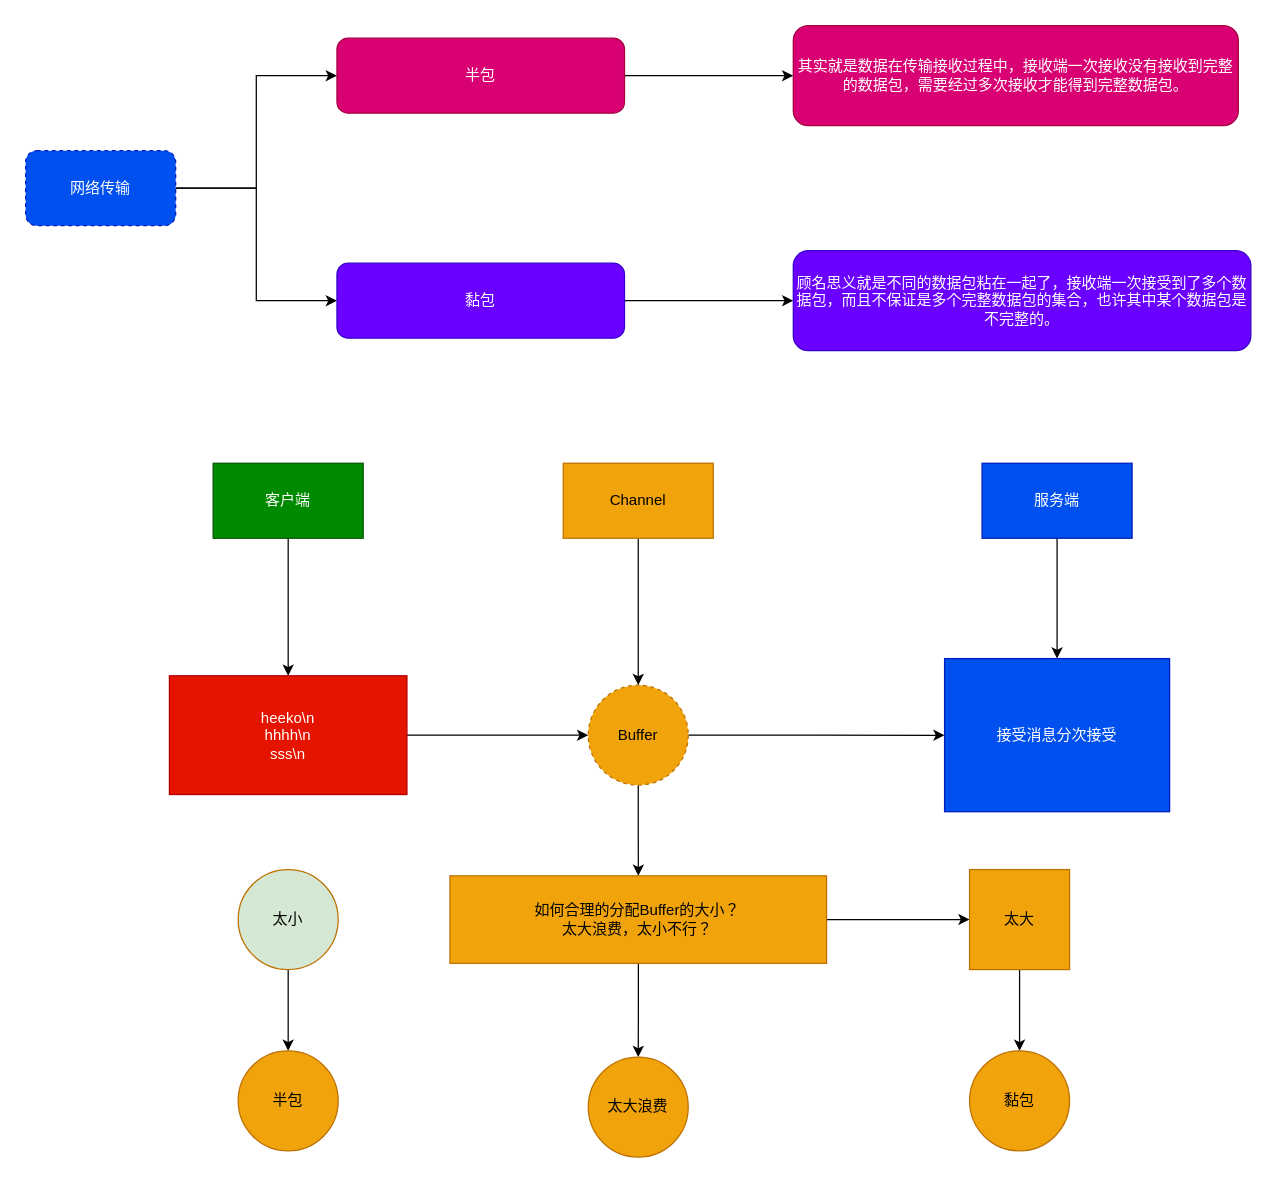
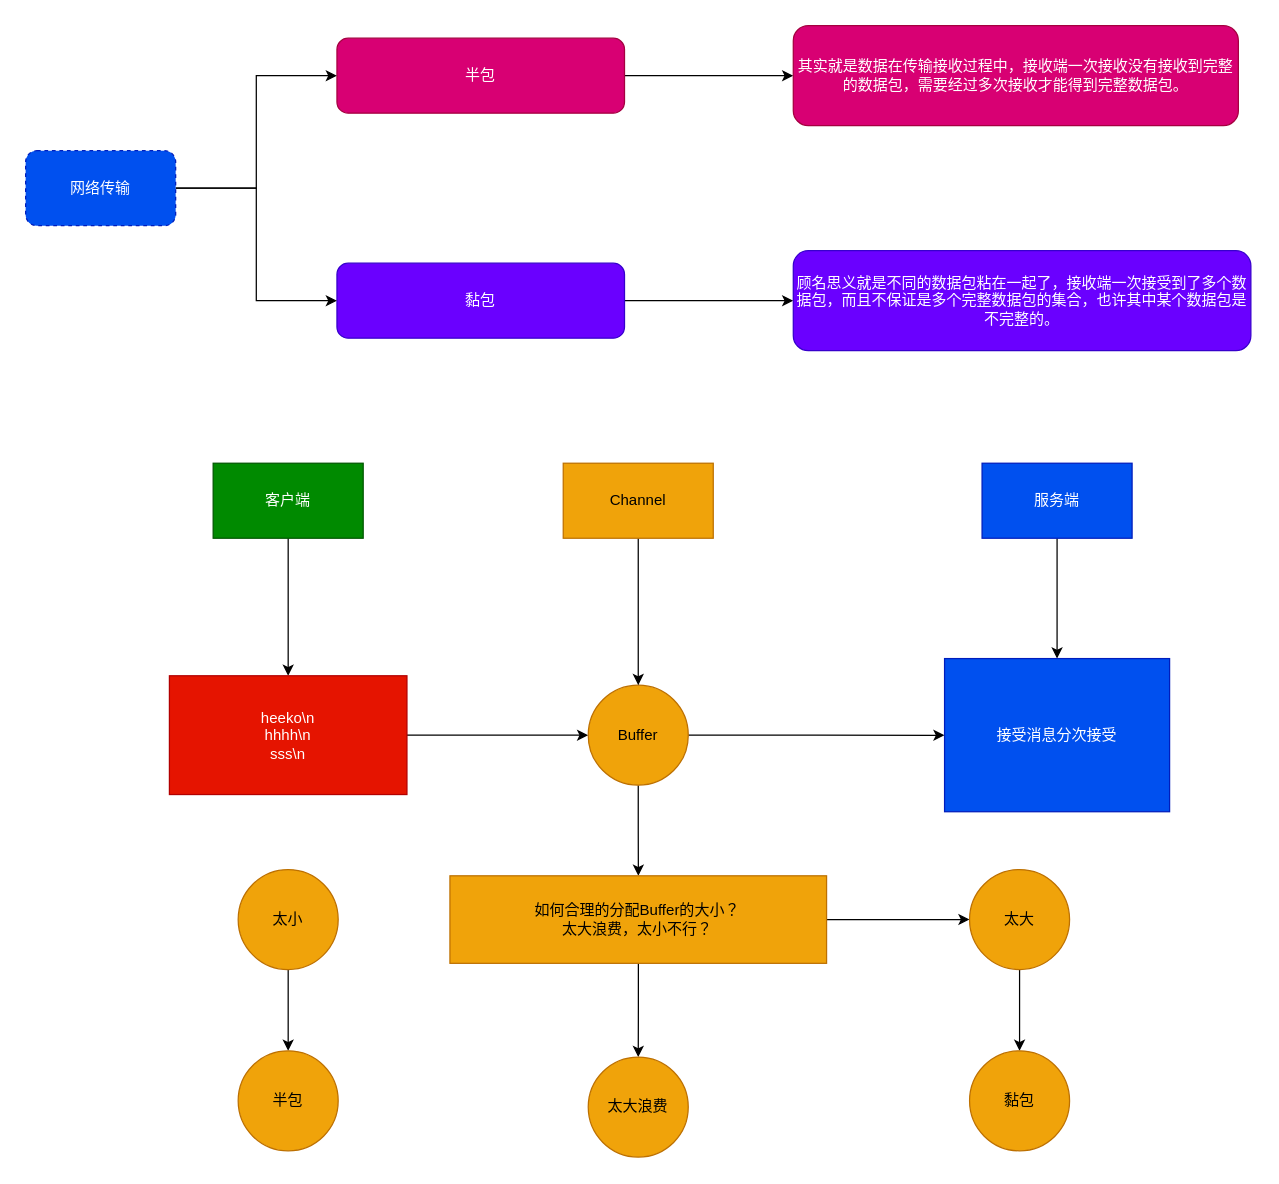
(638, 735) -> (638, 735)
(288, 919) -> (288, 919)
(1019, 919) -> (1019, 919)
